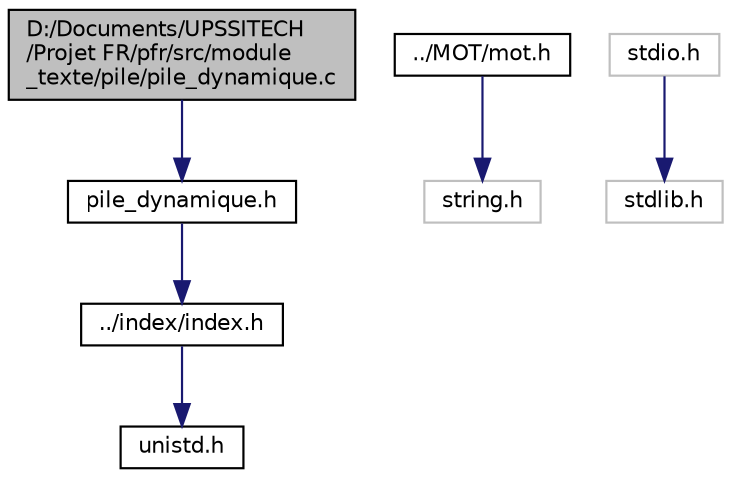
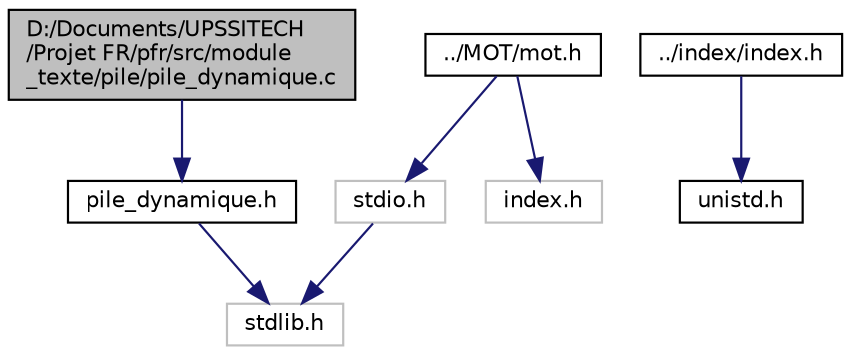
none -> (459, 120)
(482, 202) -> (544, 202)
(182, 252) -> (226, 255)
